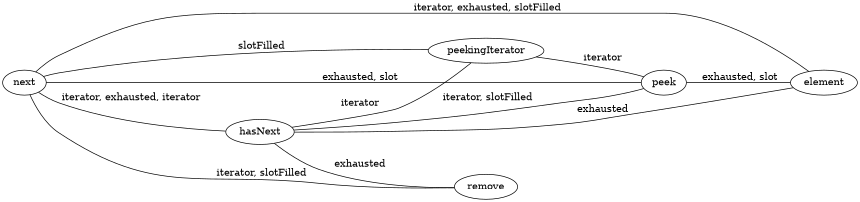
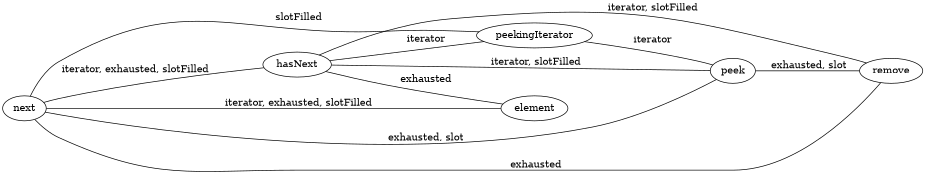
(738, 83) -> (808, 71)
(130, 98) -> (134, 70)
(359, 164) -> (651, 8)
(260, 173) -> (534, 165)
